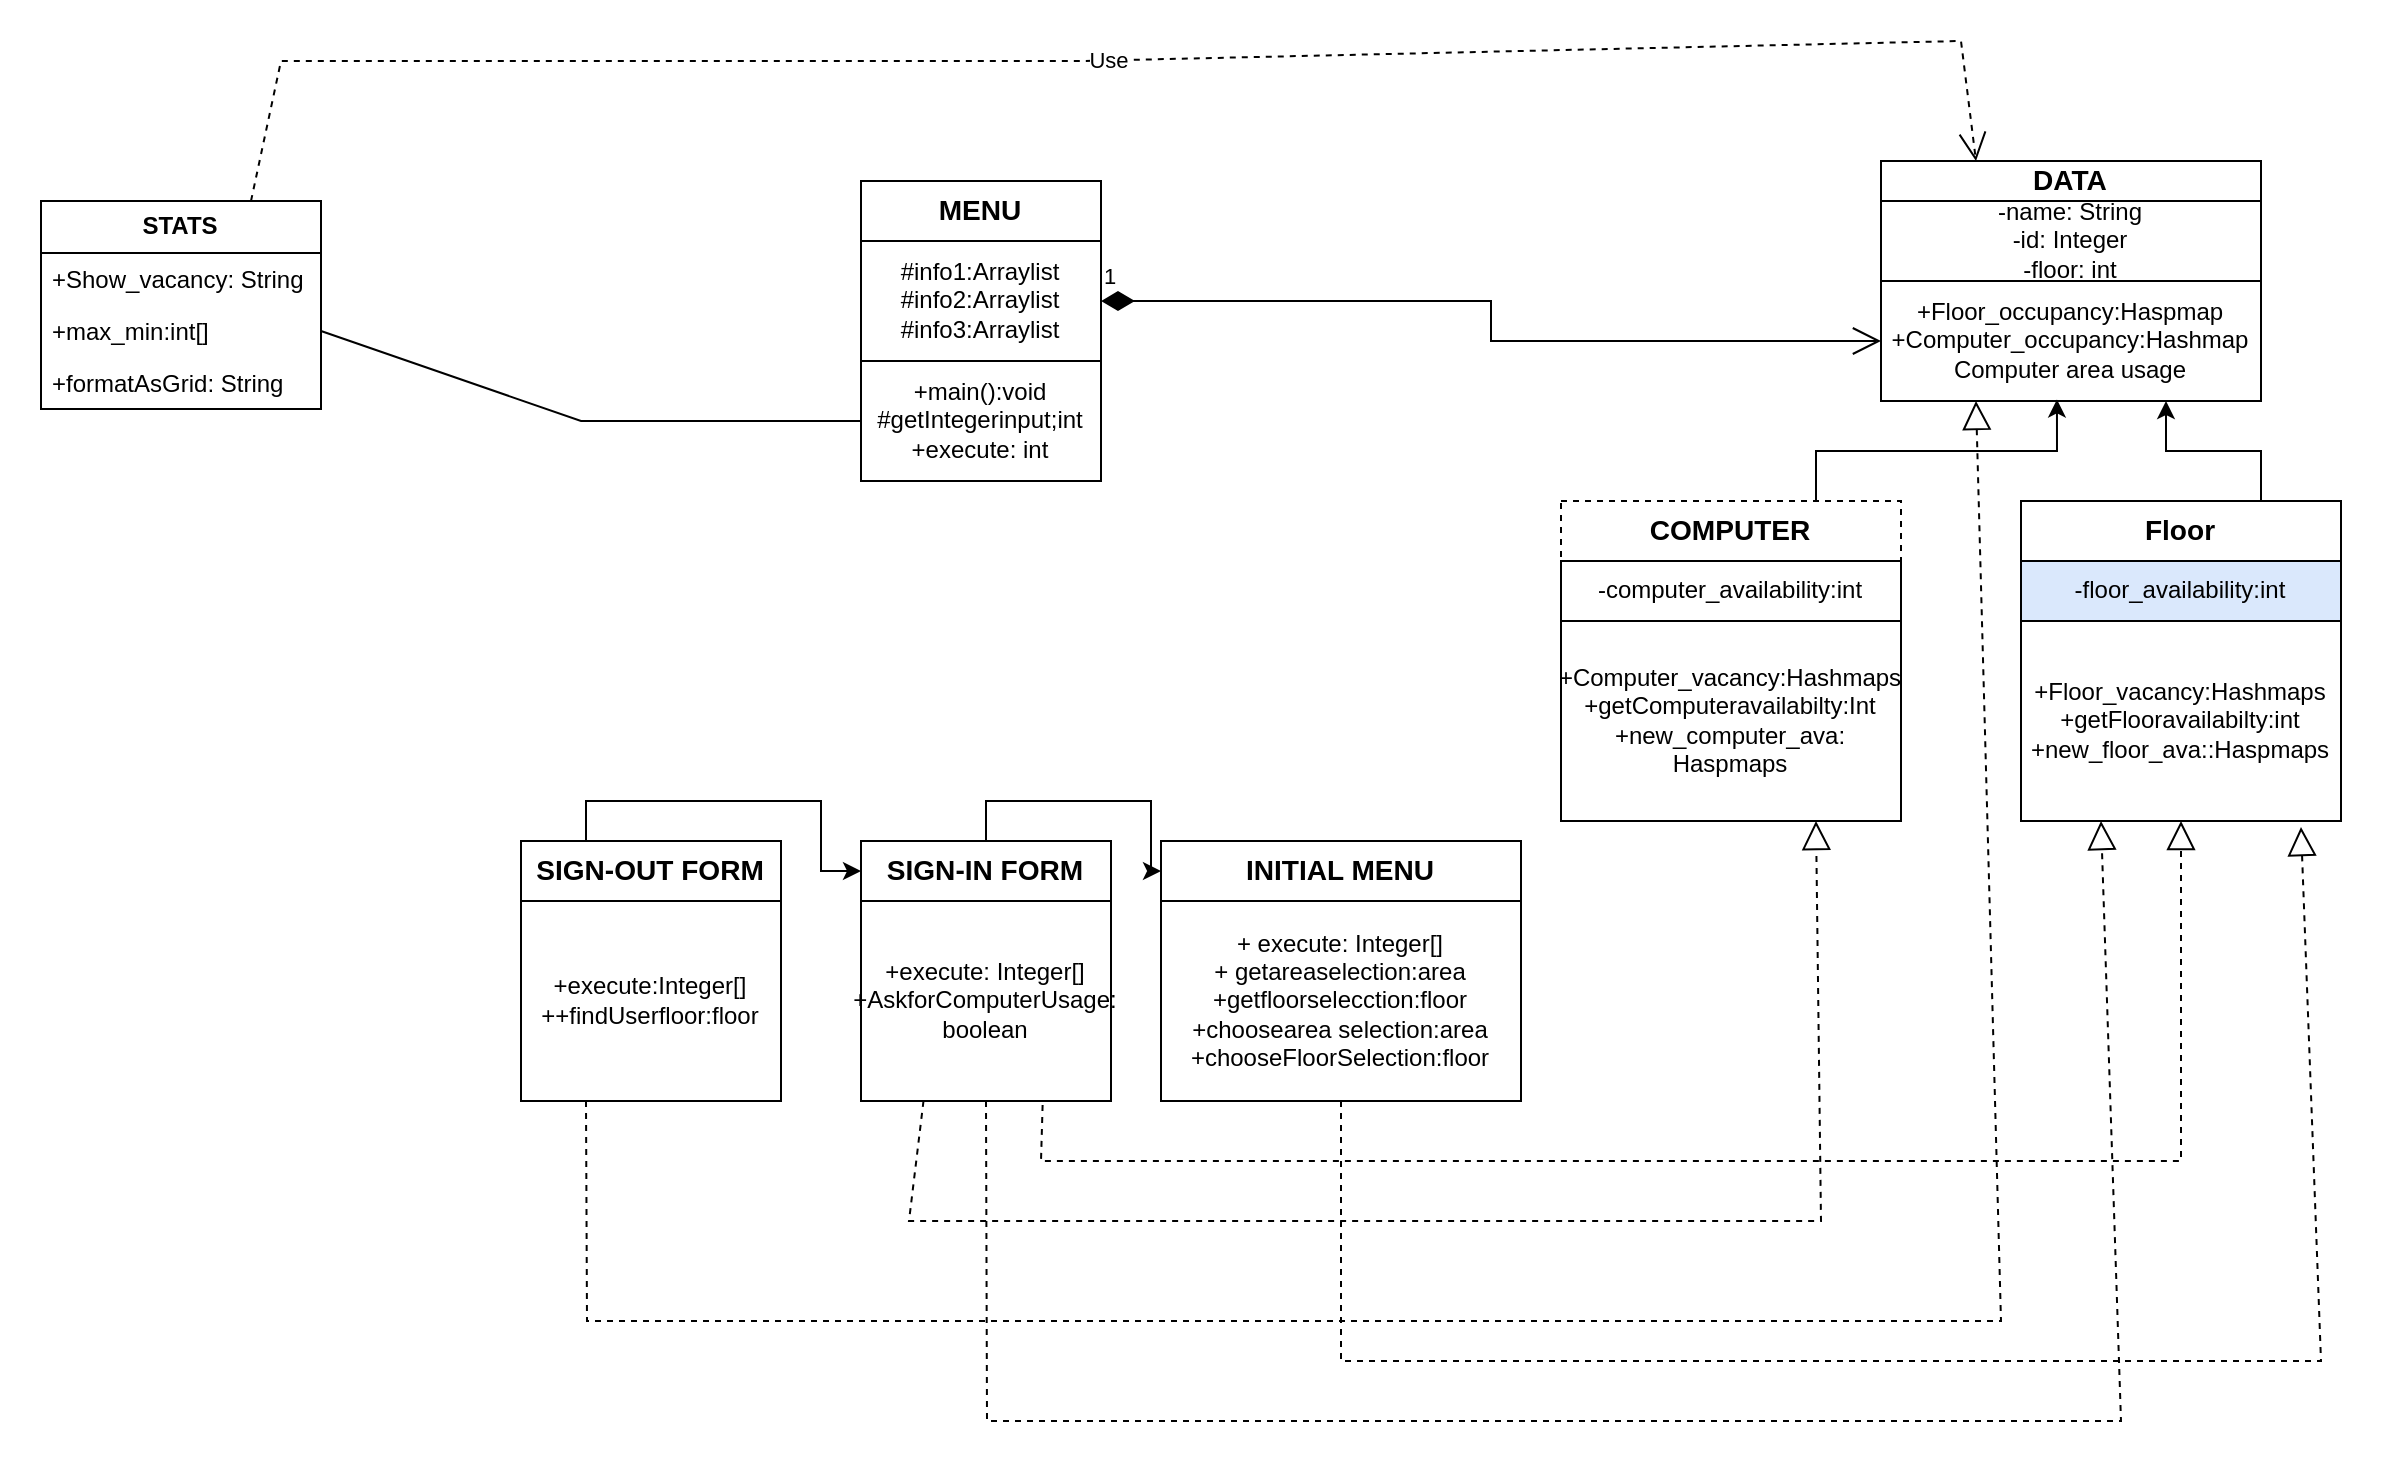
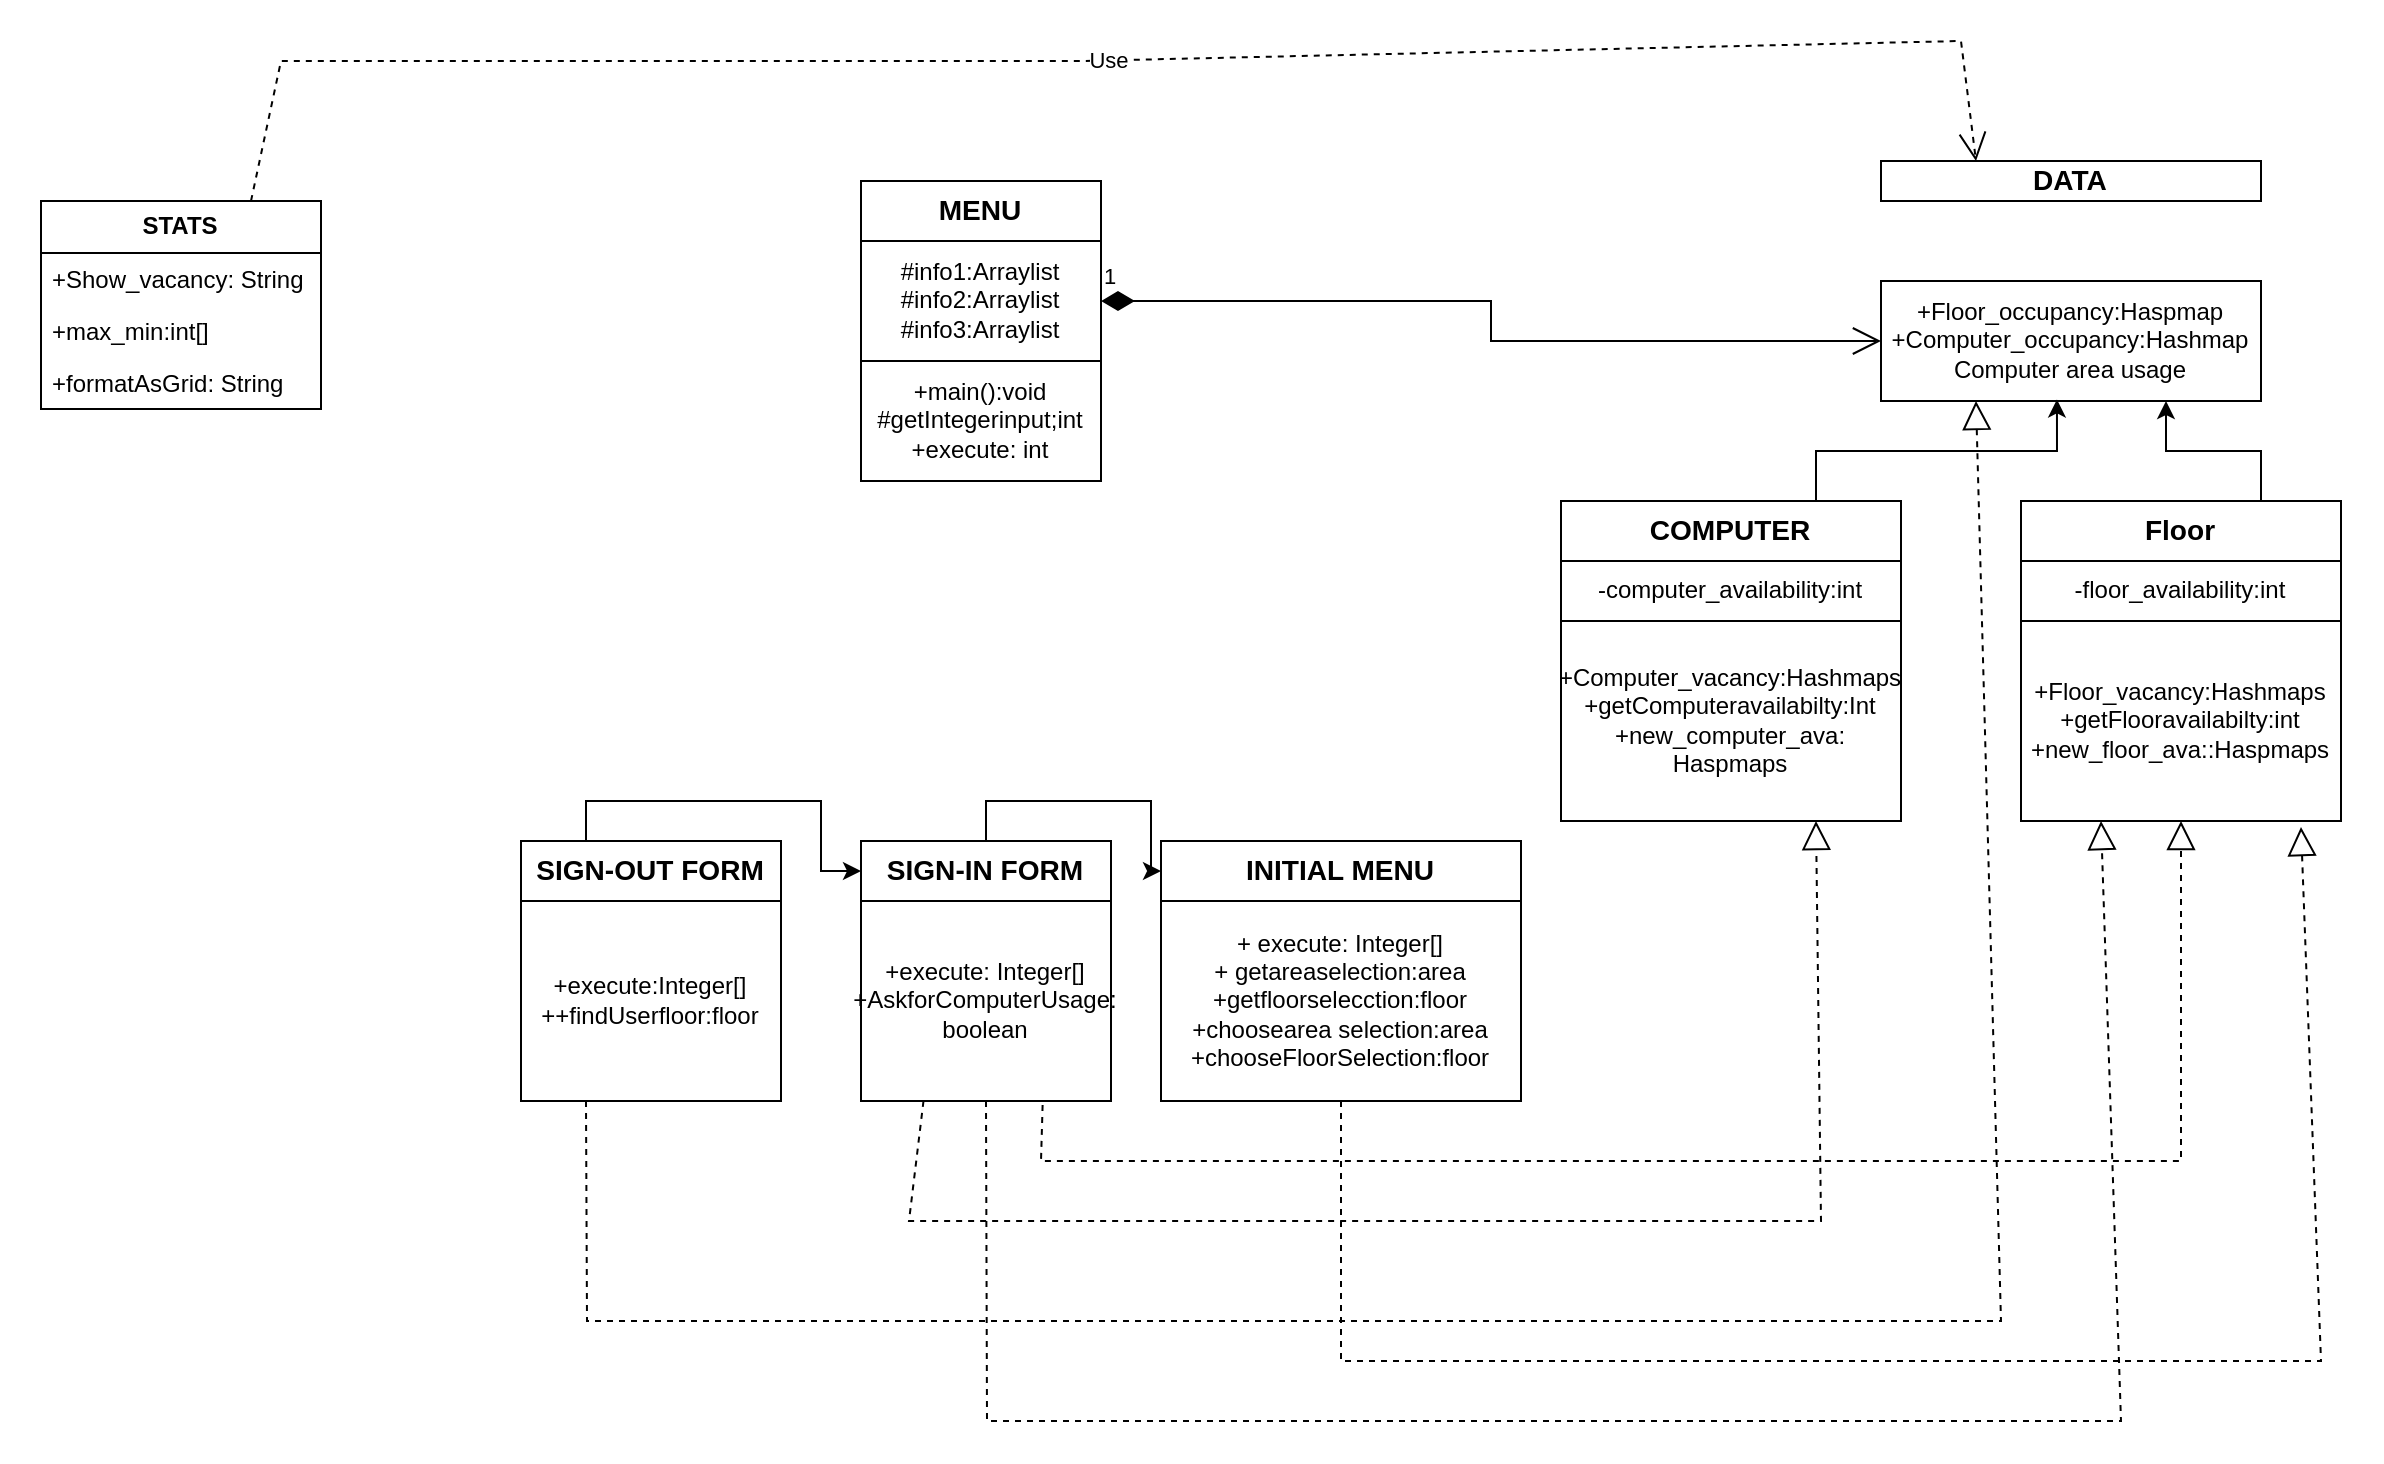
(2071, 241) -> none
(583, 421) -> none
(1731, 531) -> (1731, 531)
(2181, 591) -> (2181, 591)
